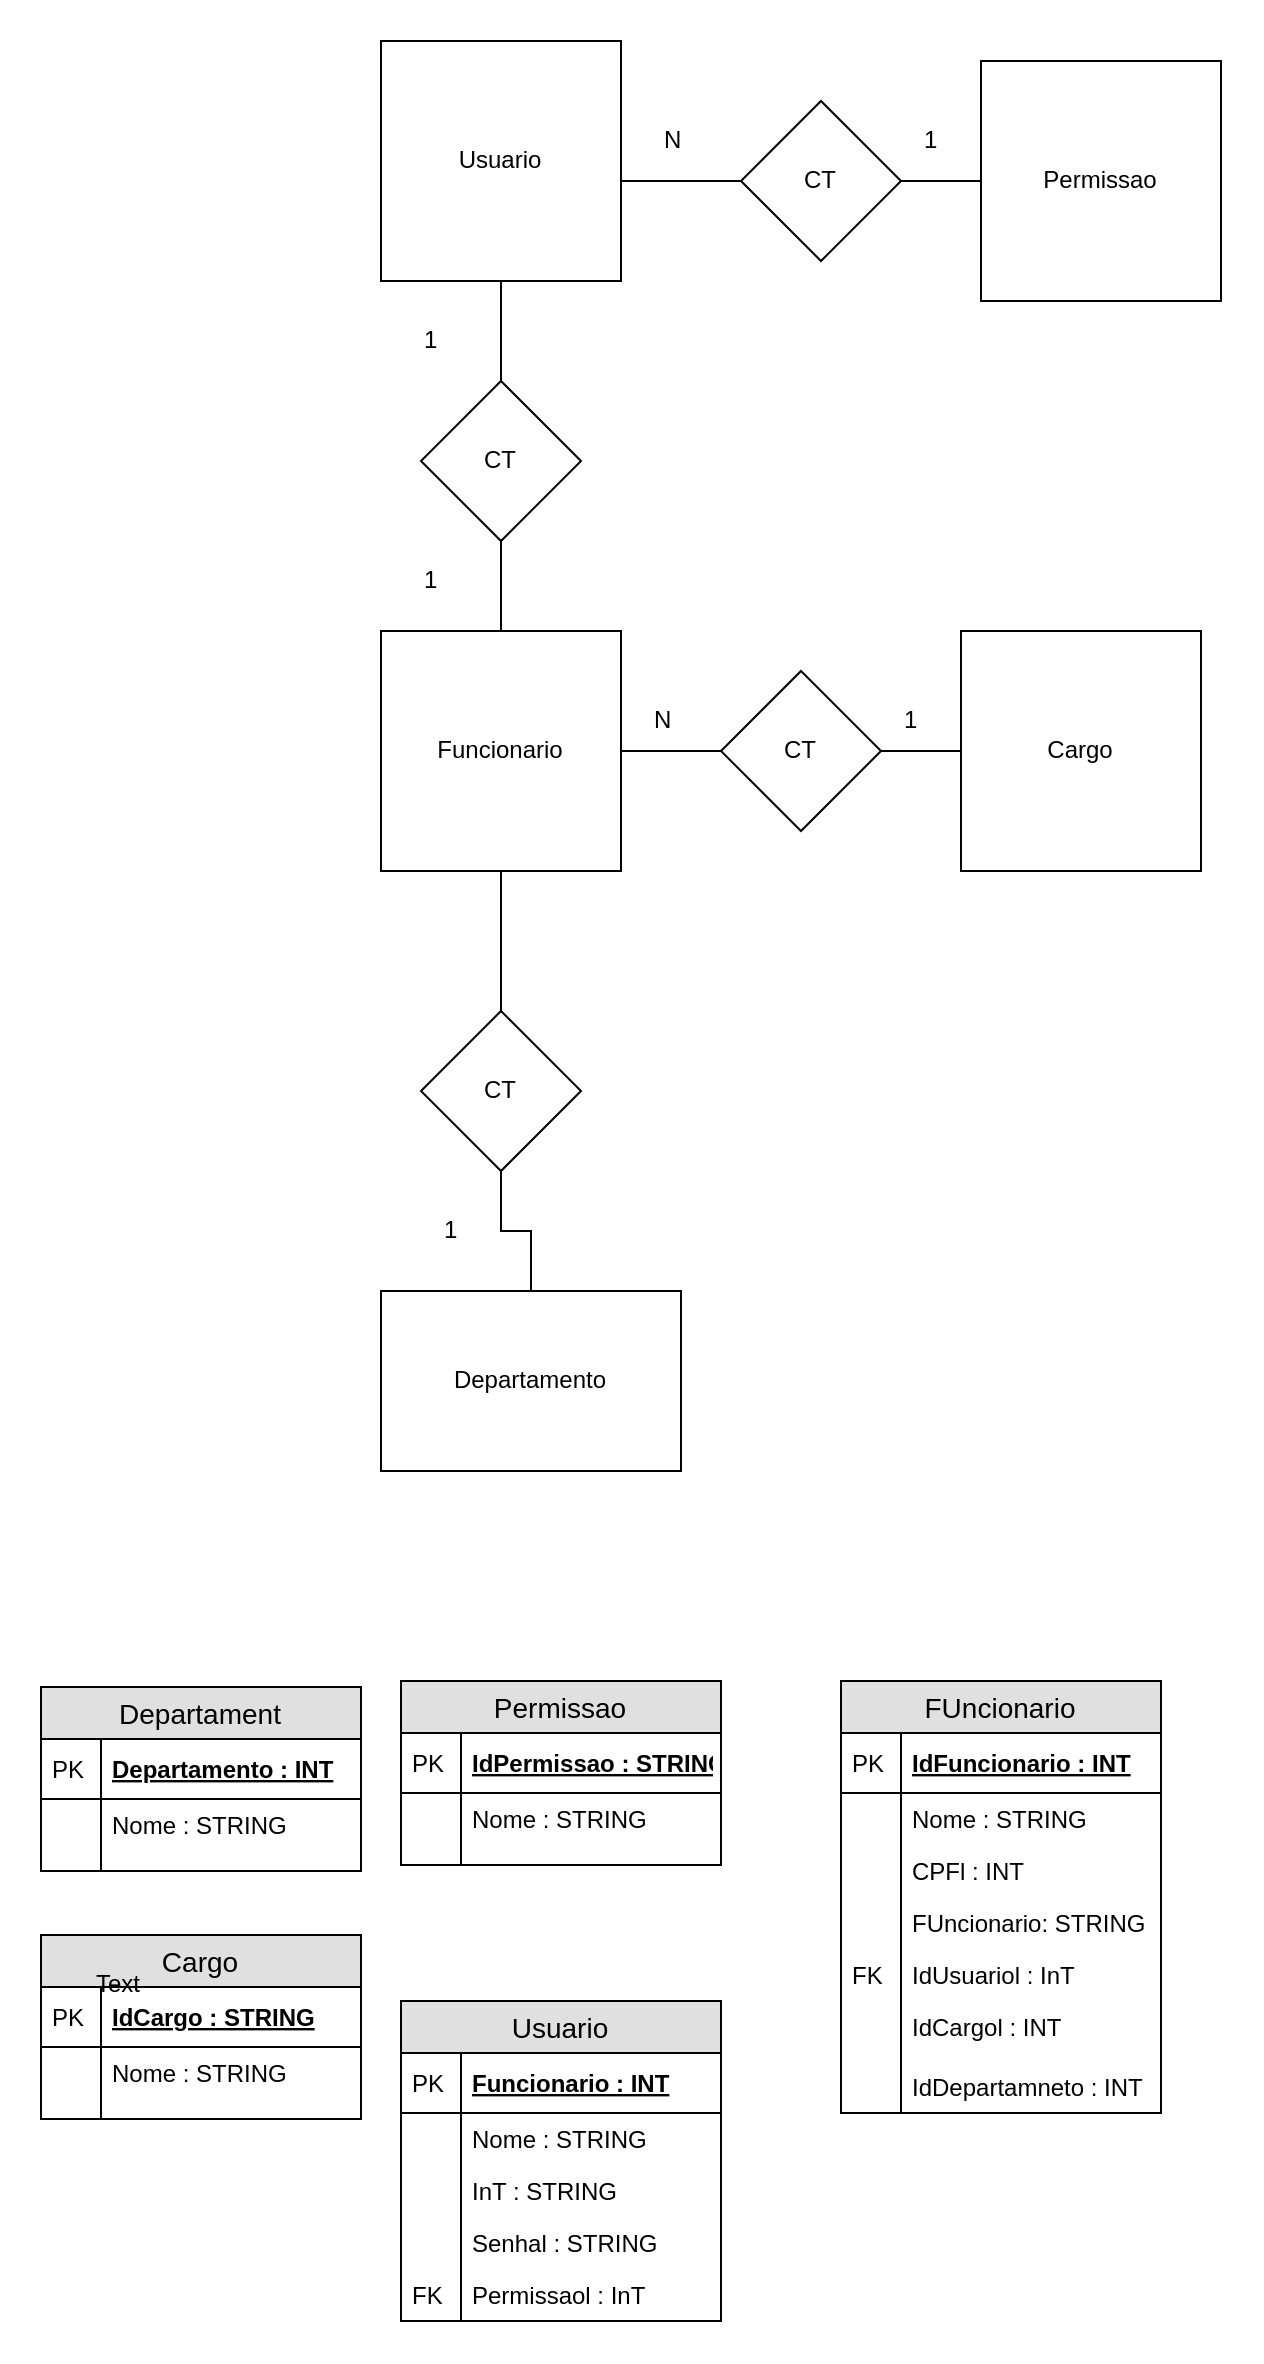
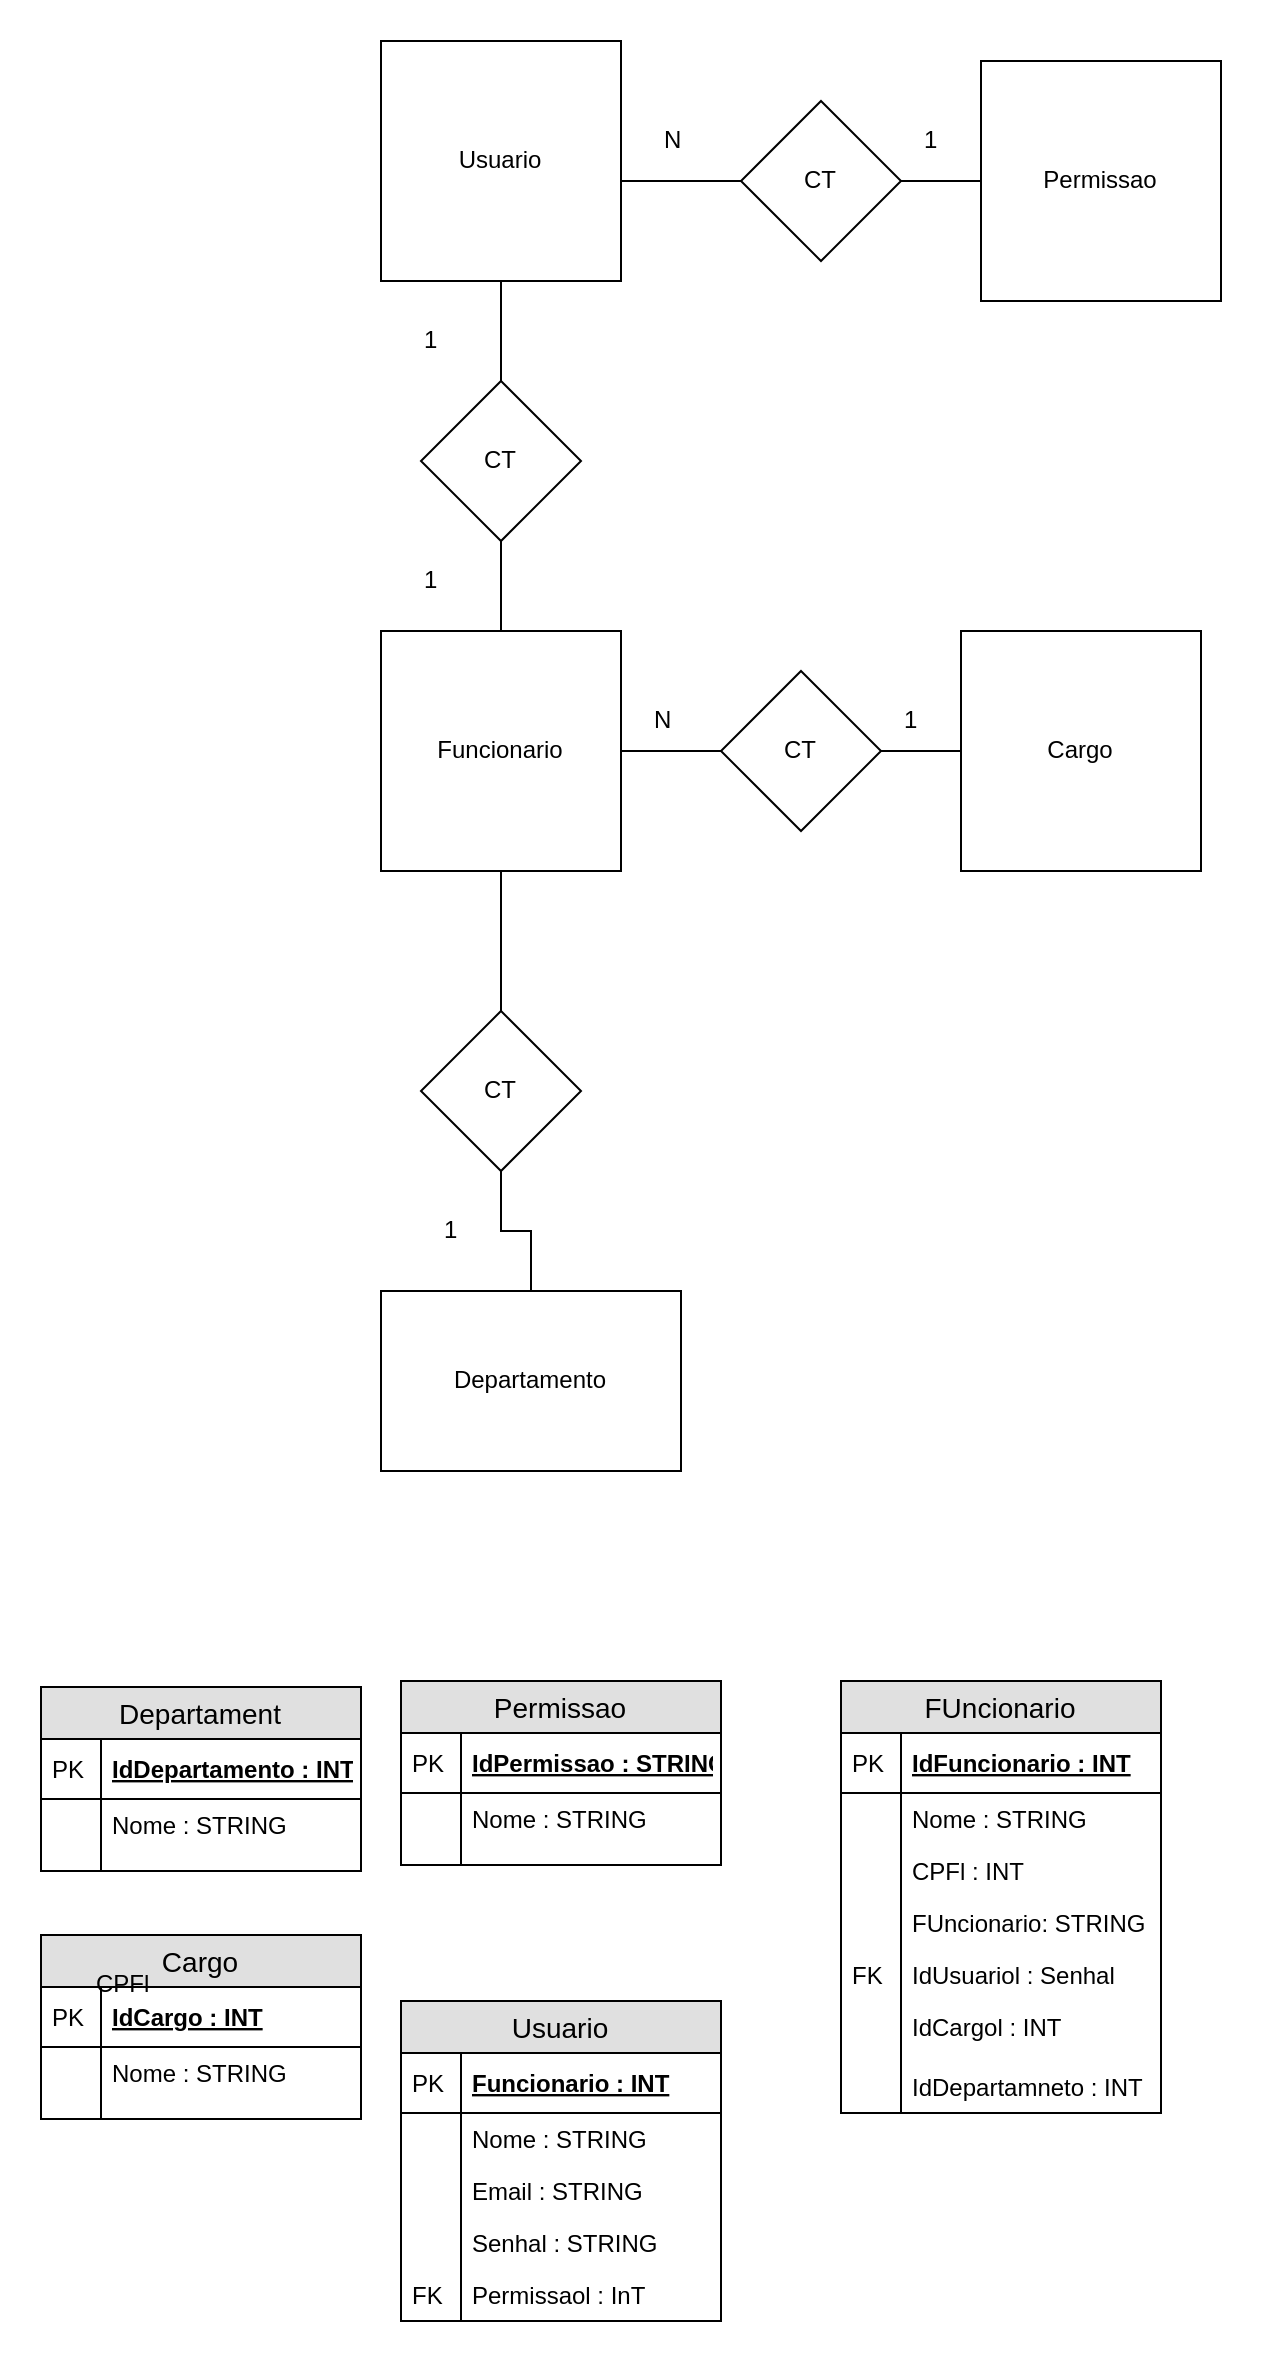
(224, 1770) -> (237, 1770)
(1004, 1976) -> (1021, 1976)
(124, 1985) -> (121, 1985)
(213, 2018) -> (193, 2018)
(543, 2192) -> (550, 2192)
